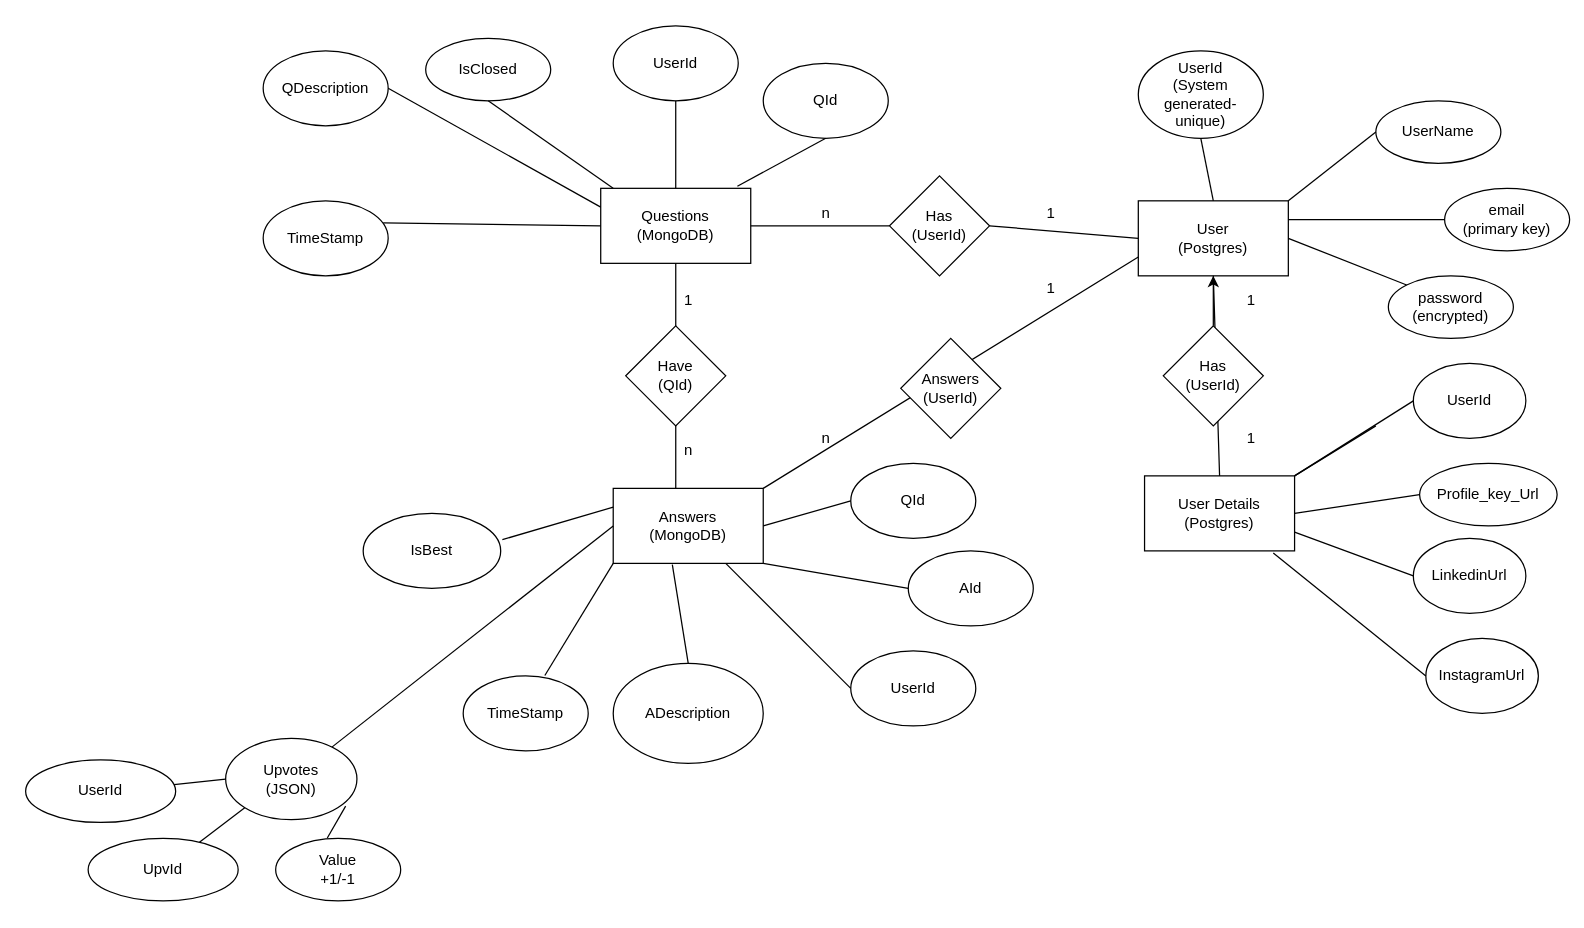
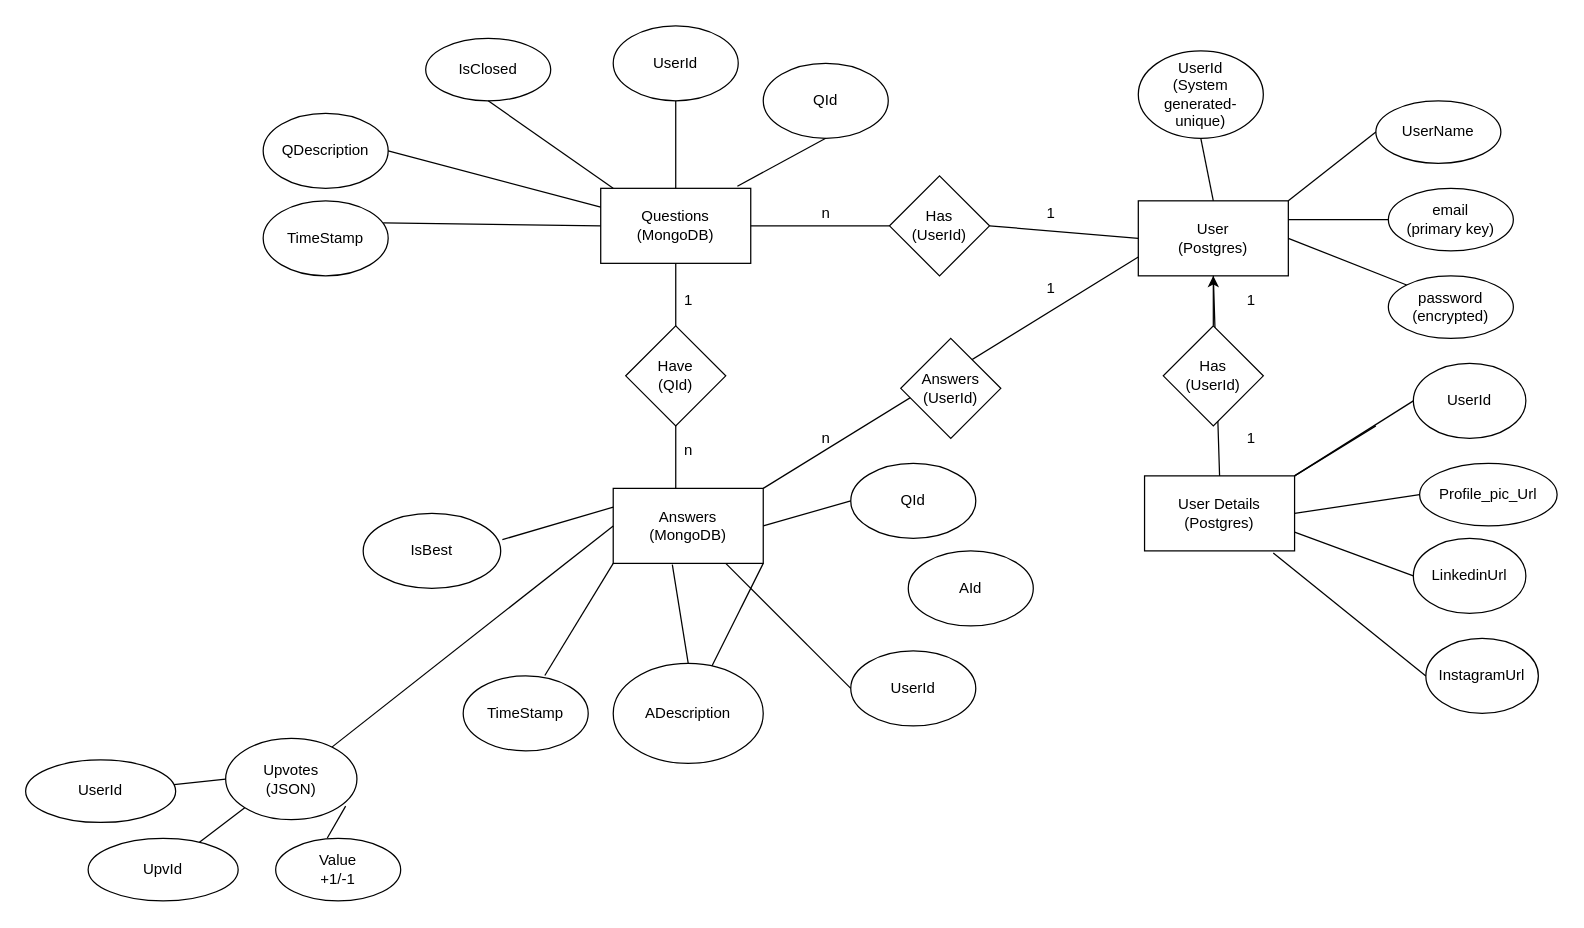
(326, 88) -> (326, 151)
(1507, 219) -> (1451, 219)
(1488, 494) -> (1488, 494)
(835, 576) -> (737, 614)
